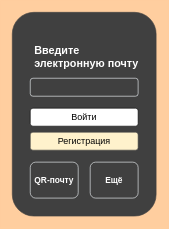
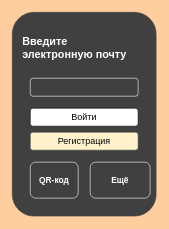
(87, 57) -> (75, 48)
(54, 180) -> (54, 180)
(114, 180) -> (120, 180)
